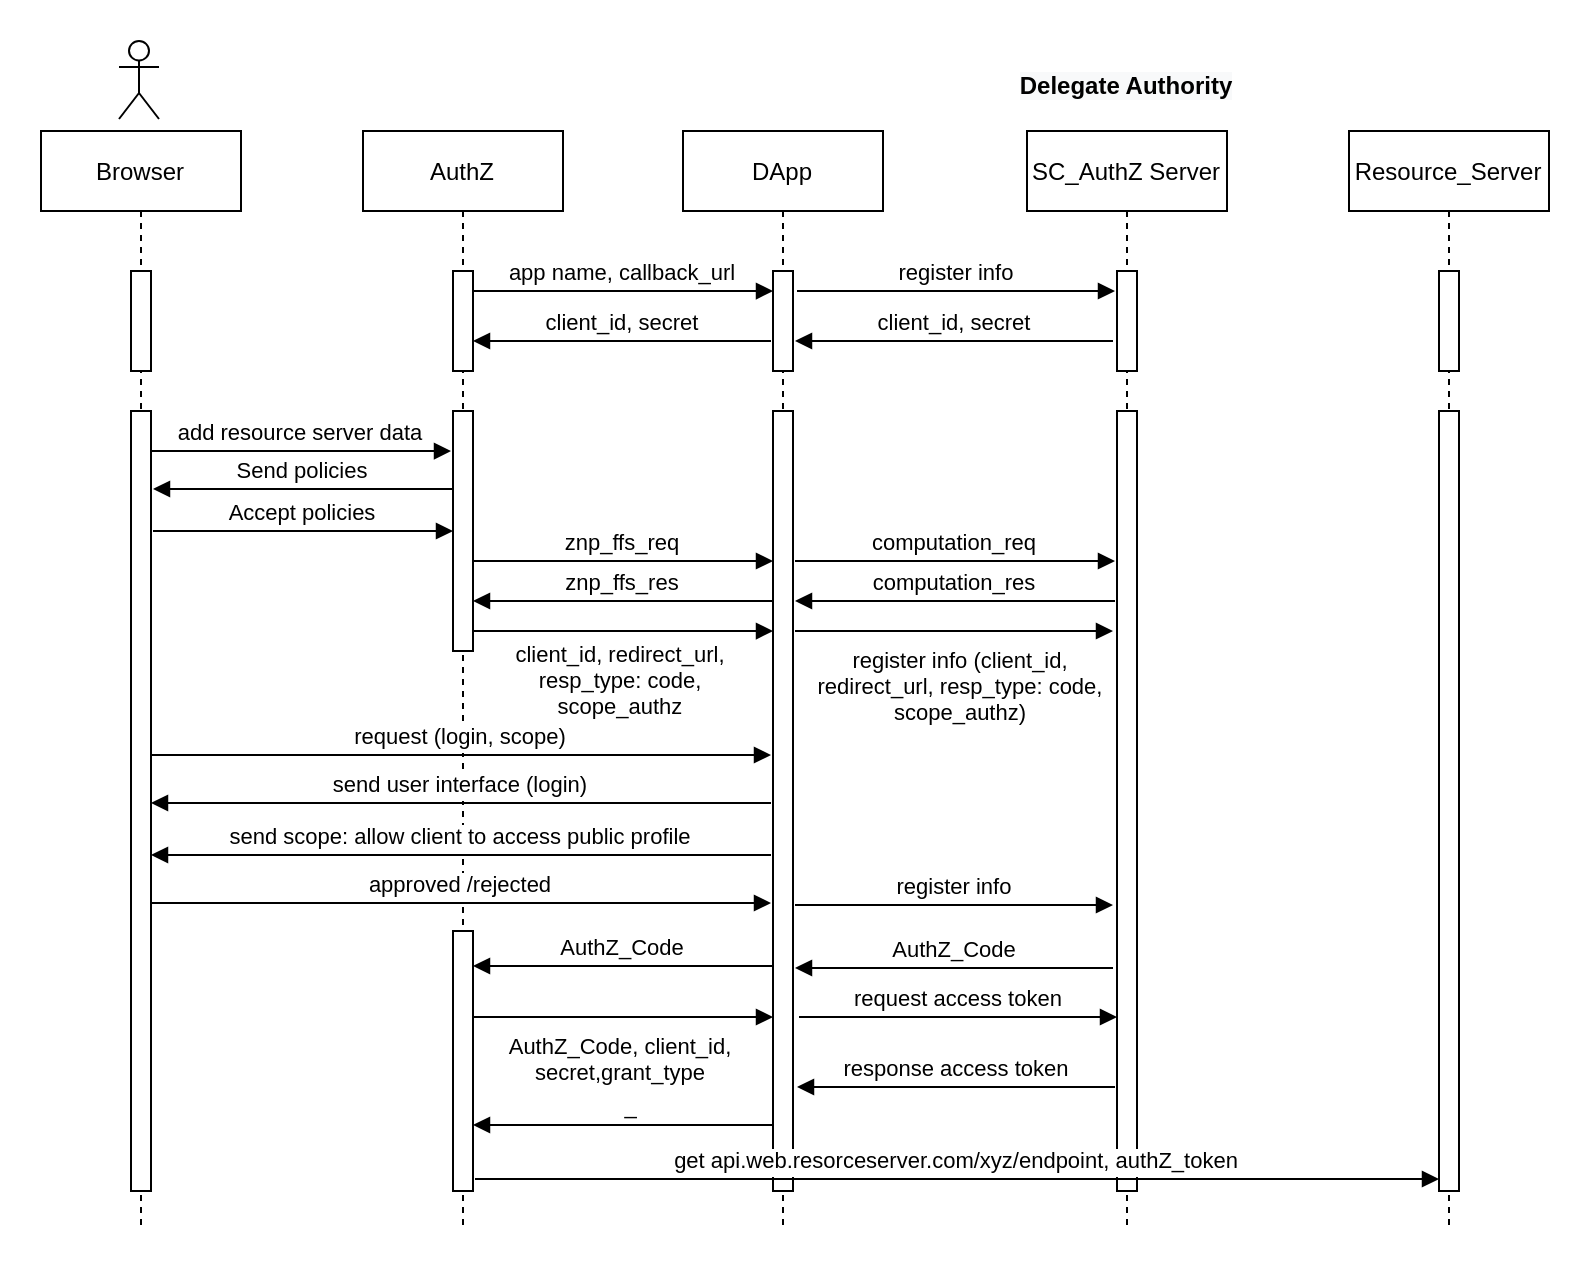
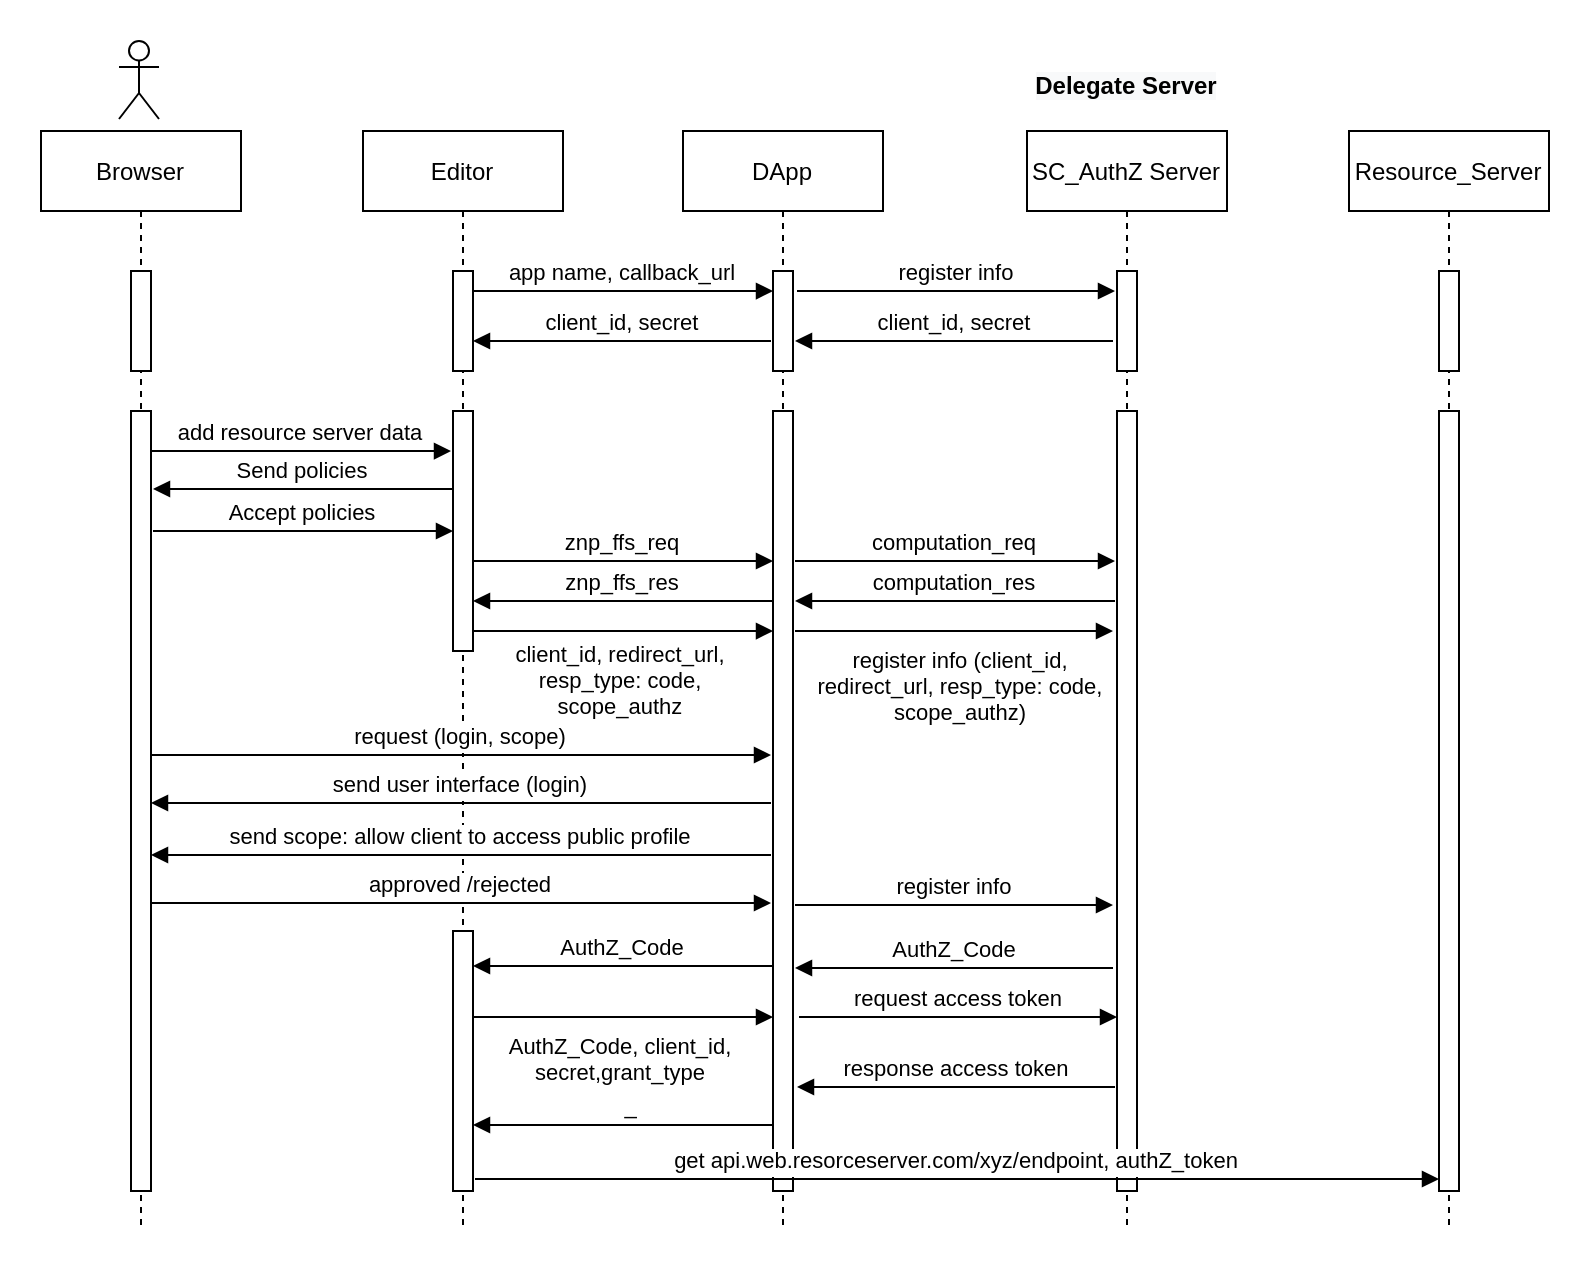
(1127, 87) -> (1127, 87)
(462, 172) -> (462, 172)
